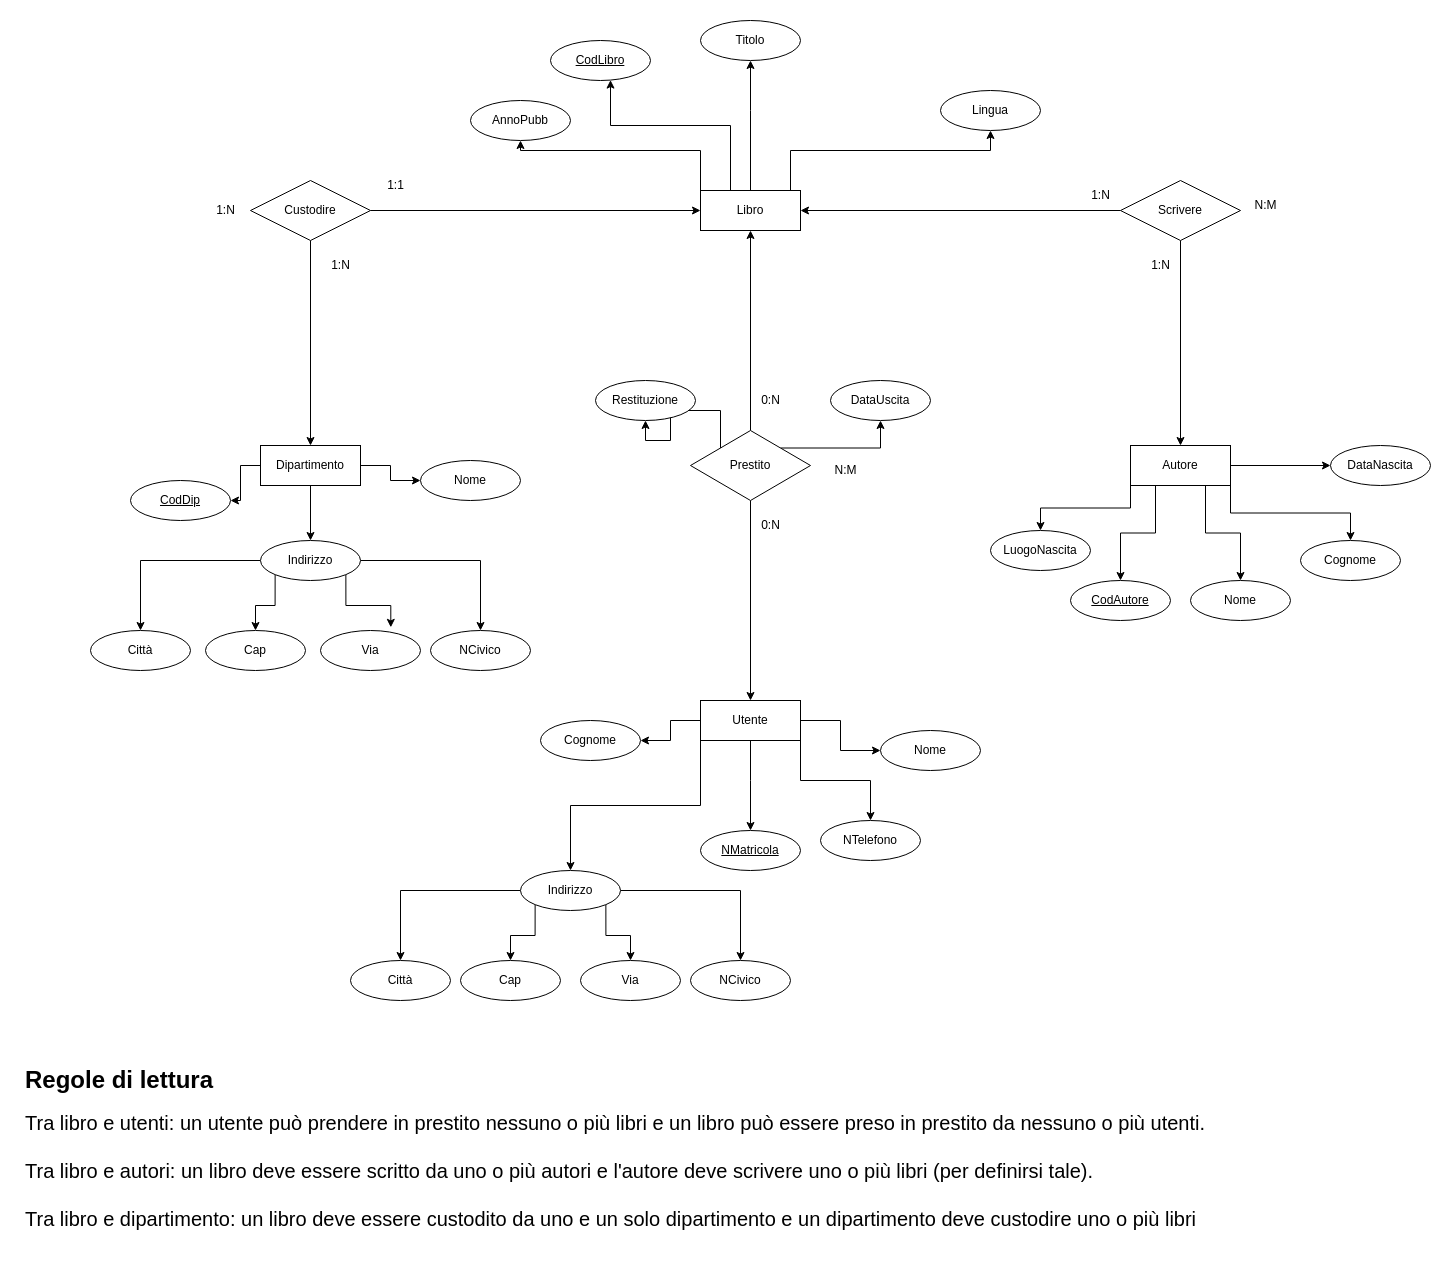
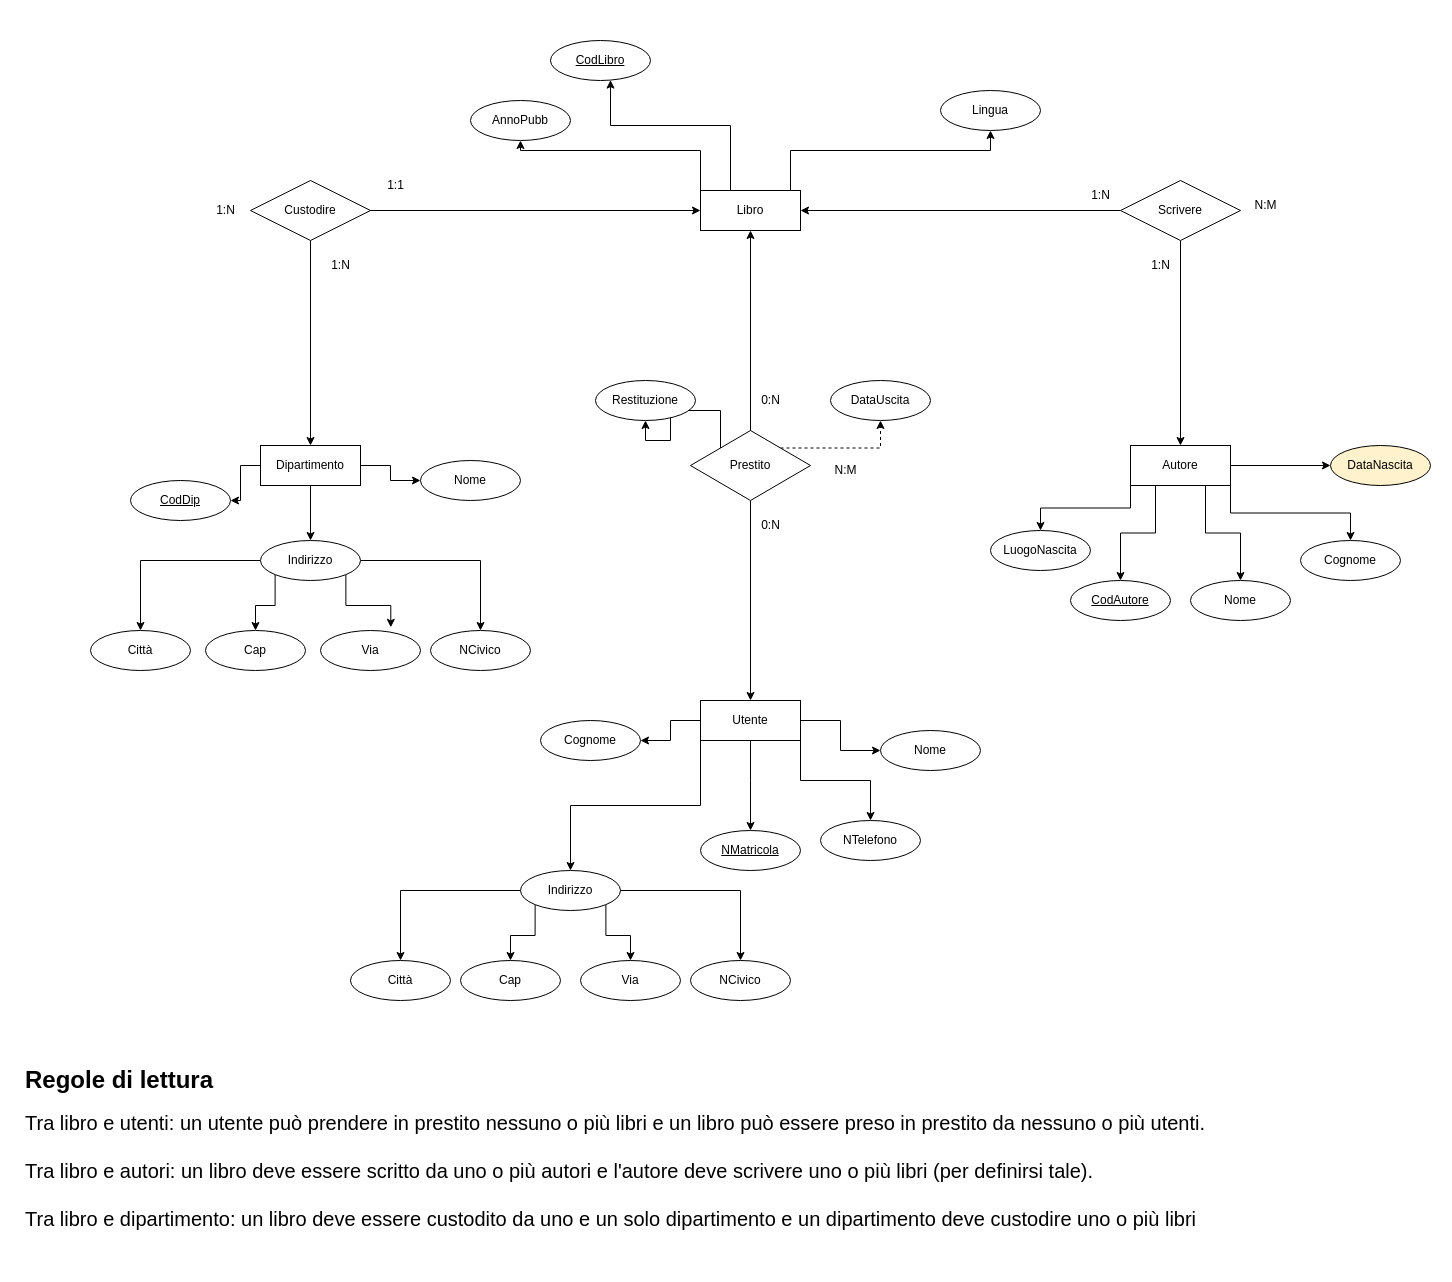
(751, 41) -> none
(751, 130) -> none
(842, 448) -> (842, 448)
(1381, 466) -> (1381, 466)
